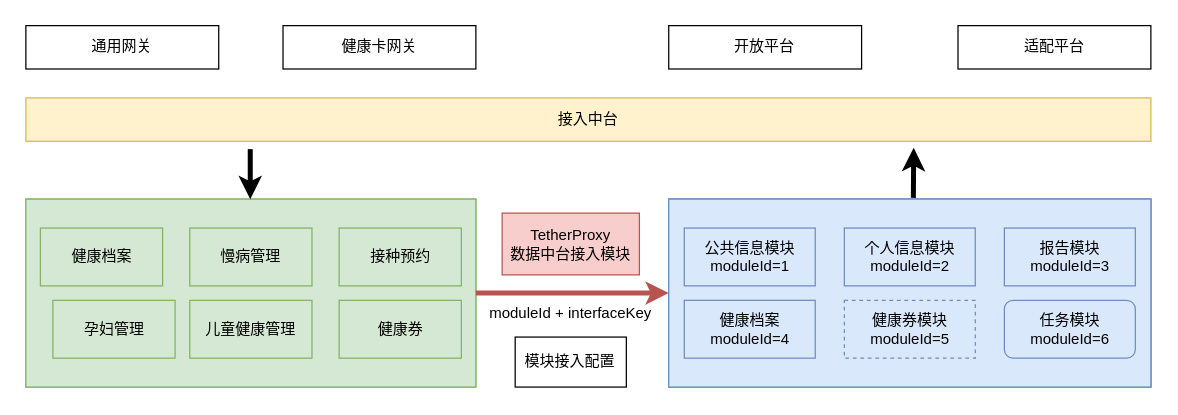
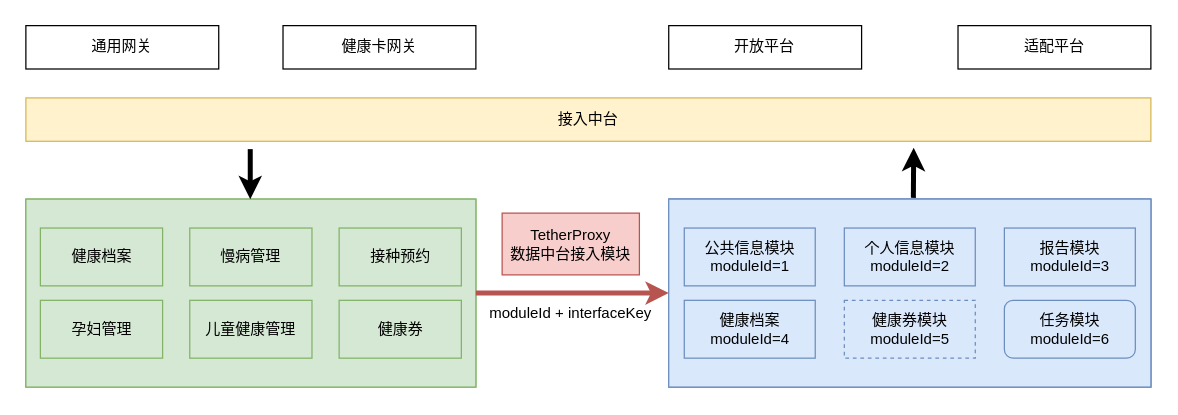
(114, 329) -> (101, 329)
(571, 362) -> none
